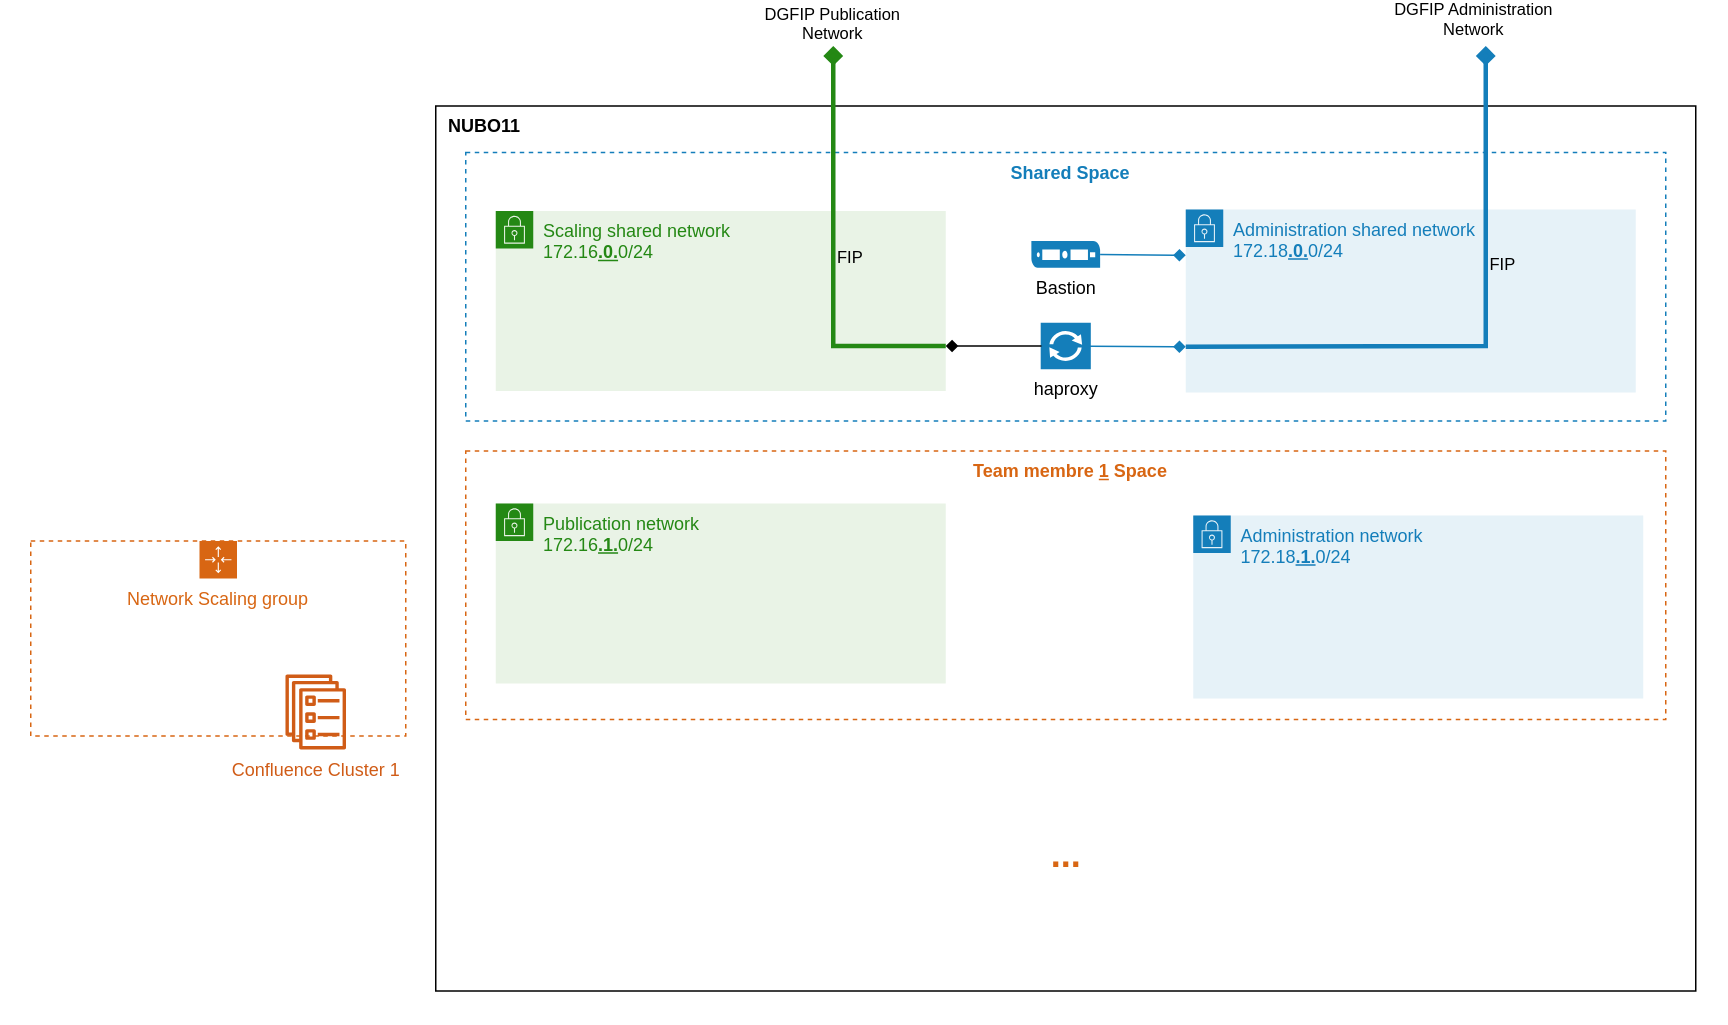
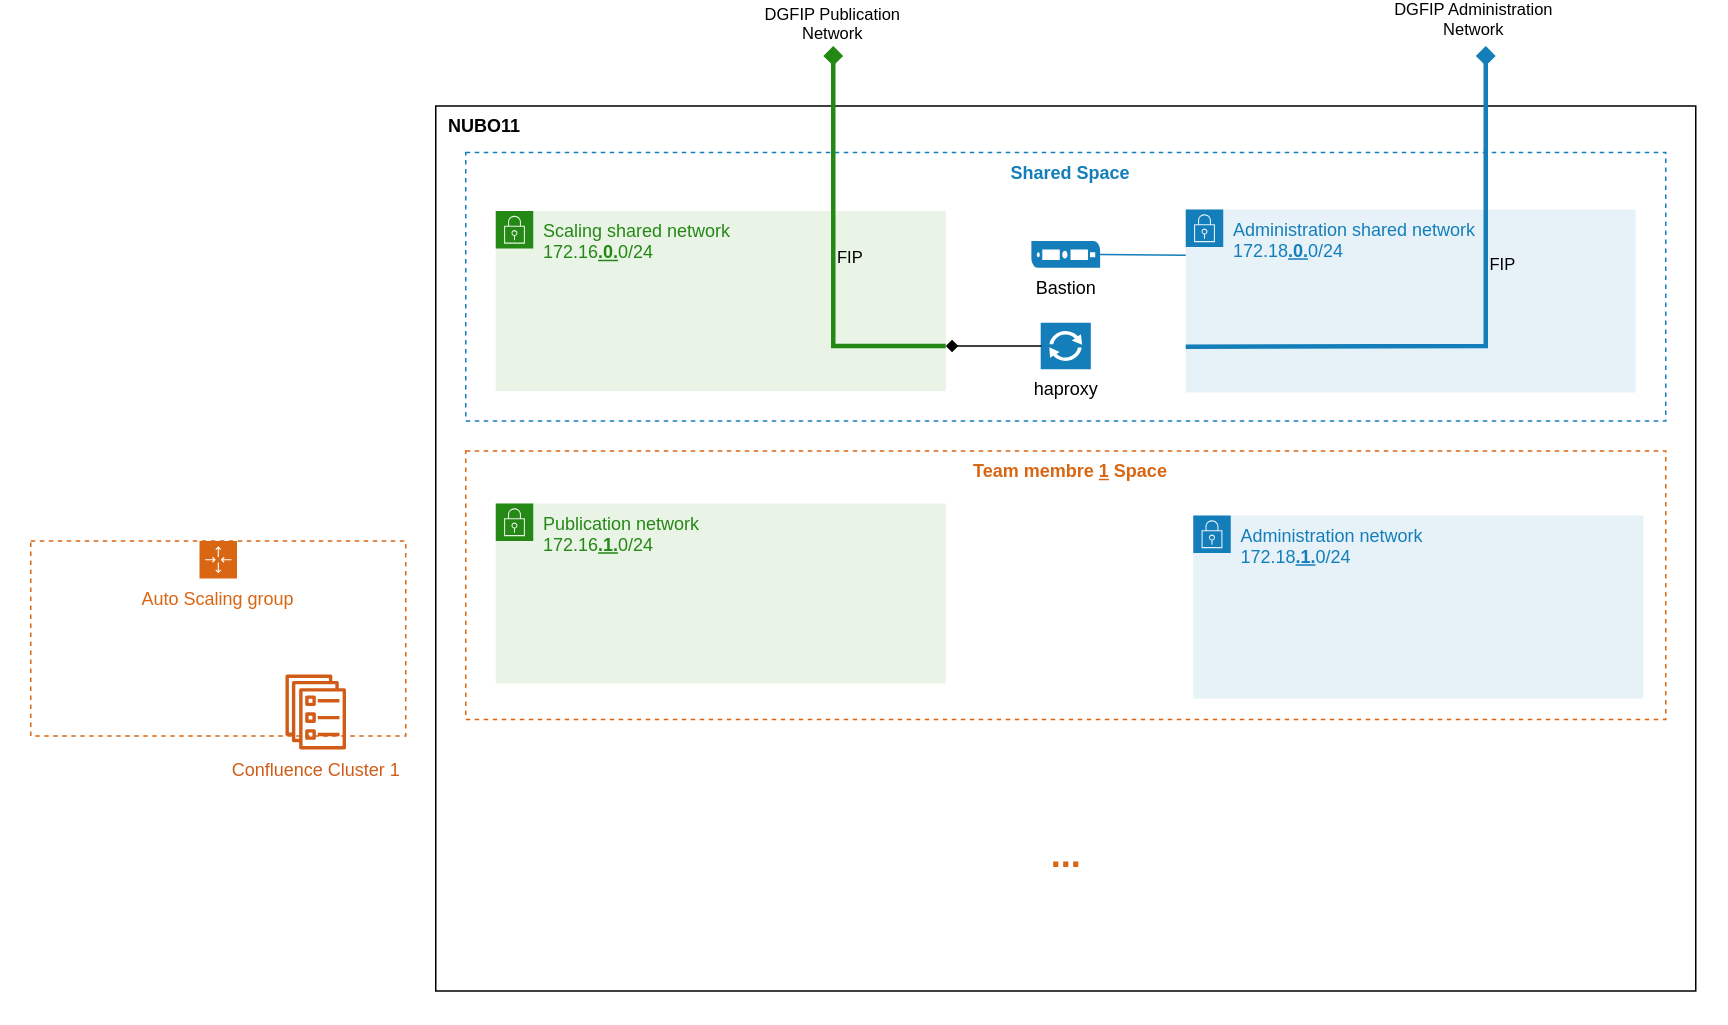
(1173, 255) -> (1178, 255)
(1132, 346) -> none
(218, 600) -> (218, 600)
